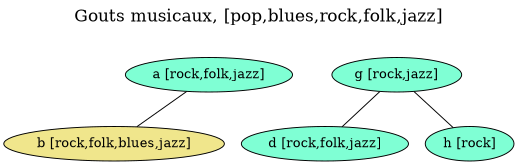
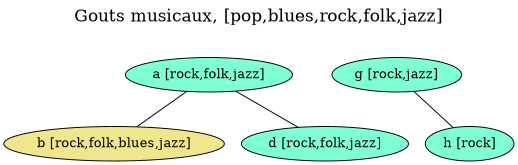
(361, 109) -> (267, 109)
